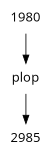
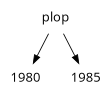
(26, 44) -> (43, 45)
(26, 139) -> (86, 79)
